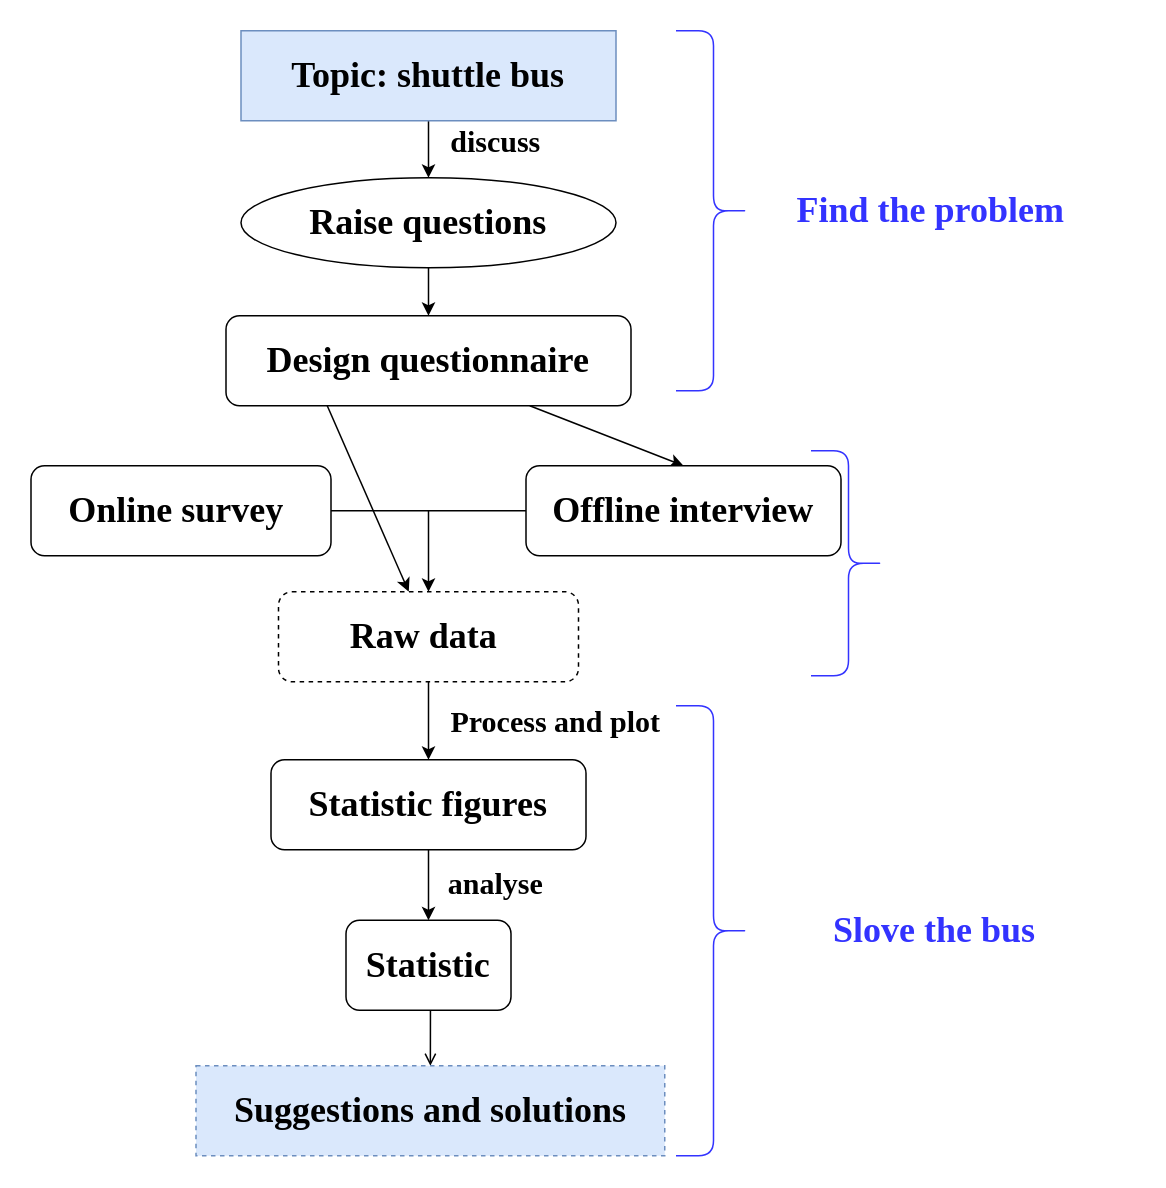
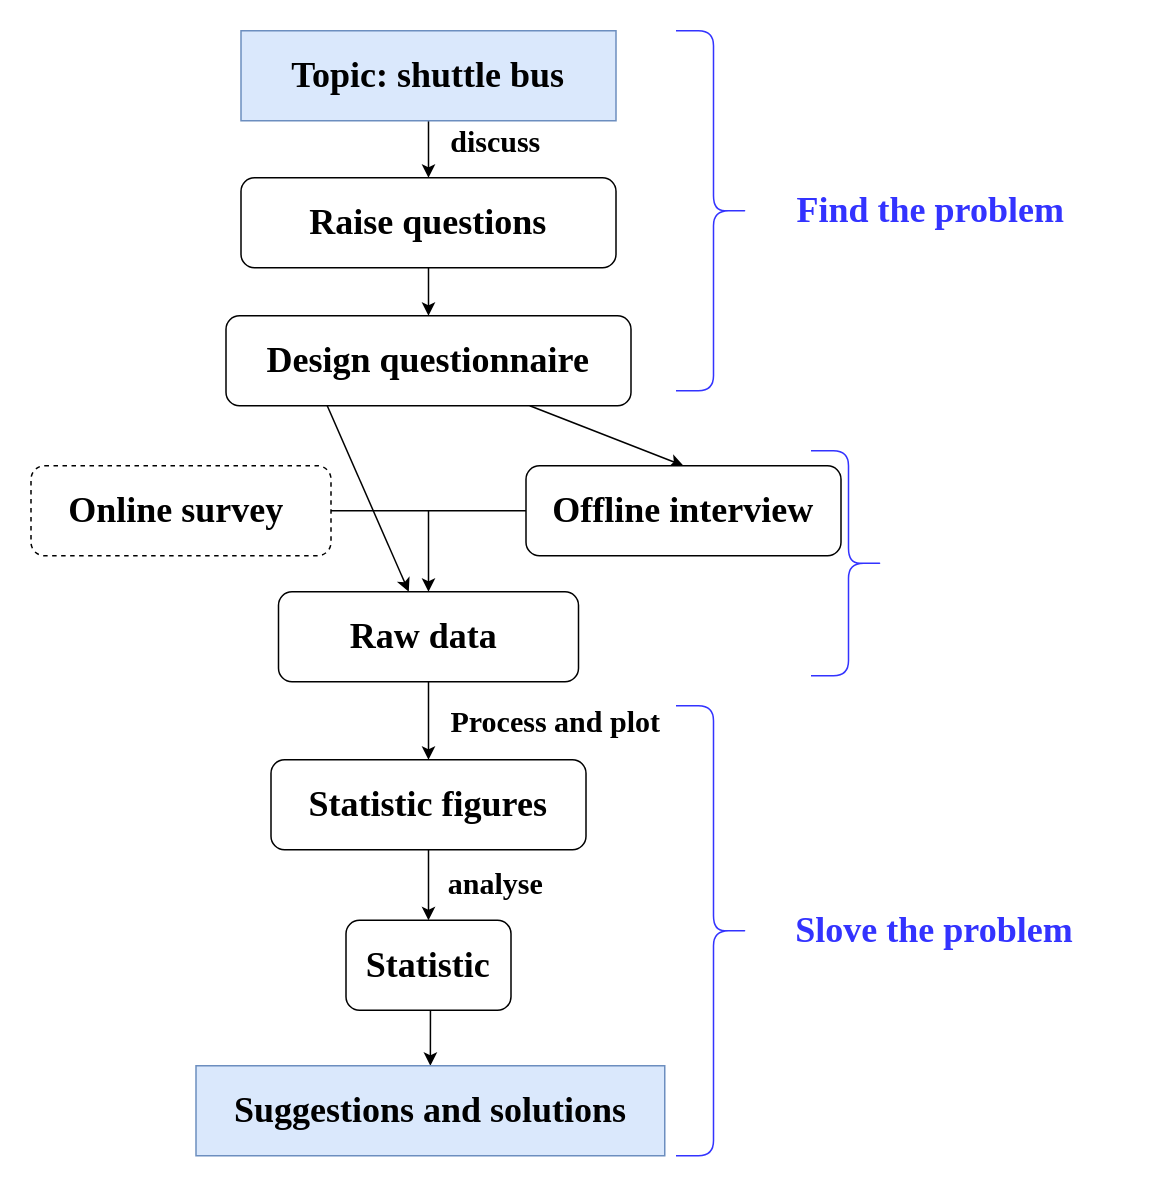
(428, 223) -> (428, 223)
(181, 511) -> (181, 511)
(428, 637) -> (428, 637)
(935, 931) -> (935, 931)
(430, 1056) -> (430, 1054)
(430, 1111) -> (430, 1111)
